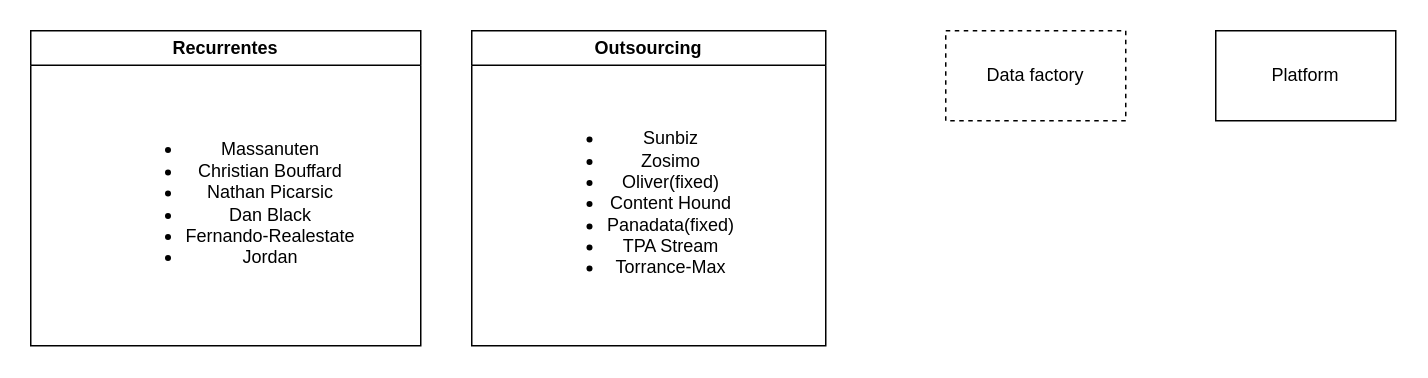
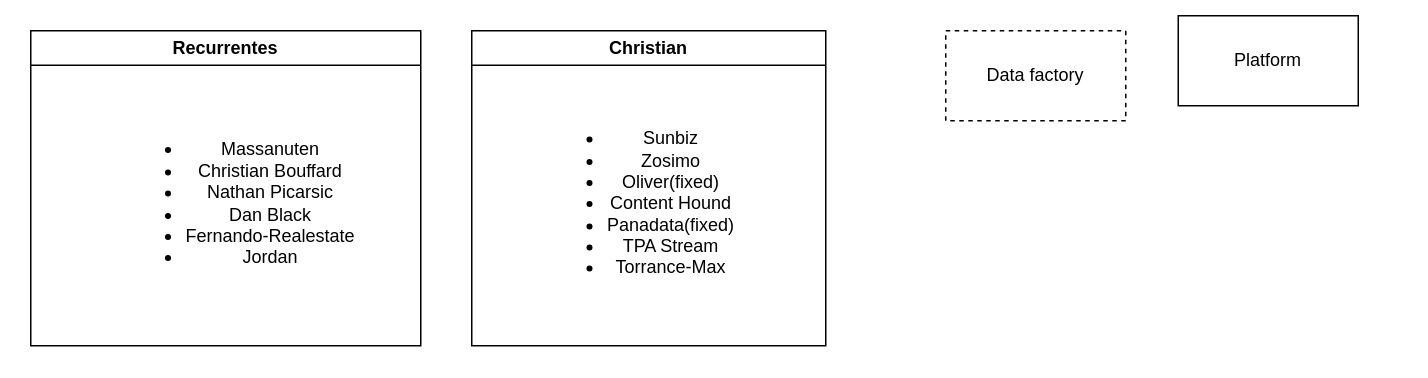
(649, 49) -> (649, 49)
(1306, 76) -> (1268, 61)
